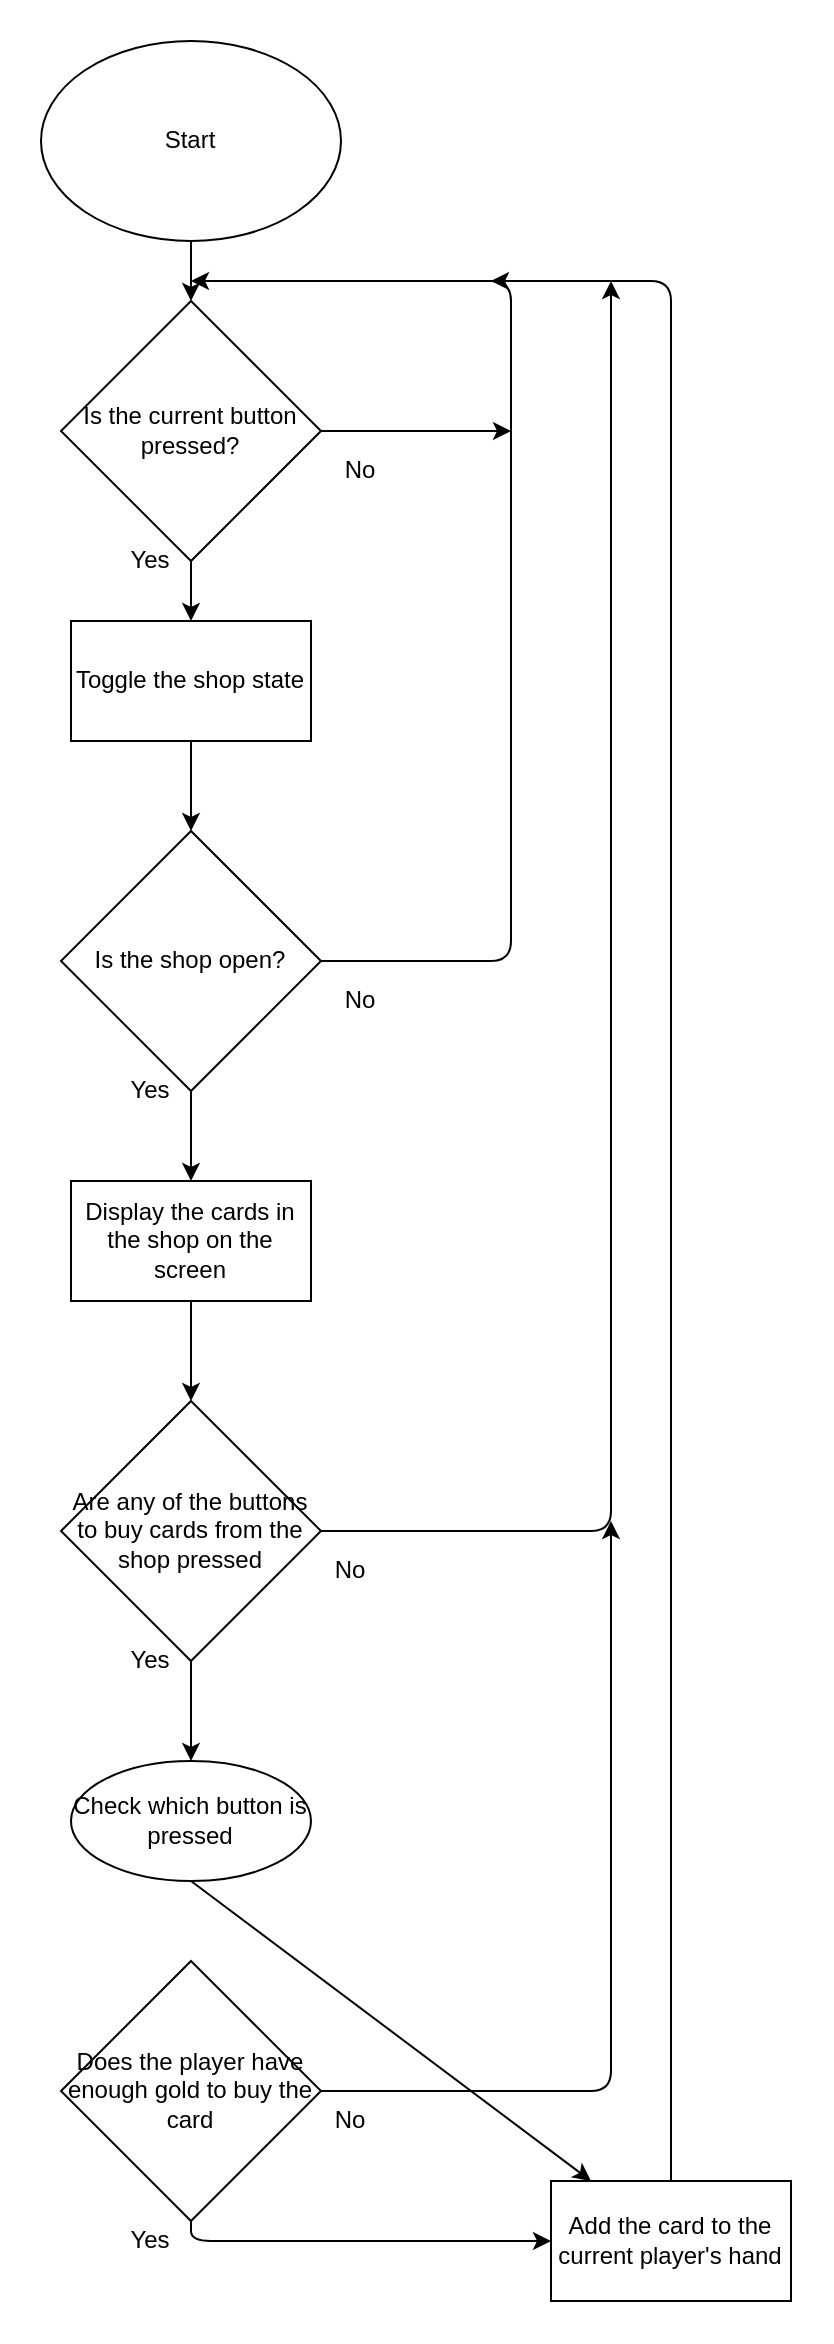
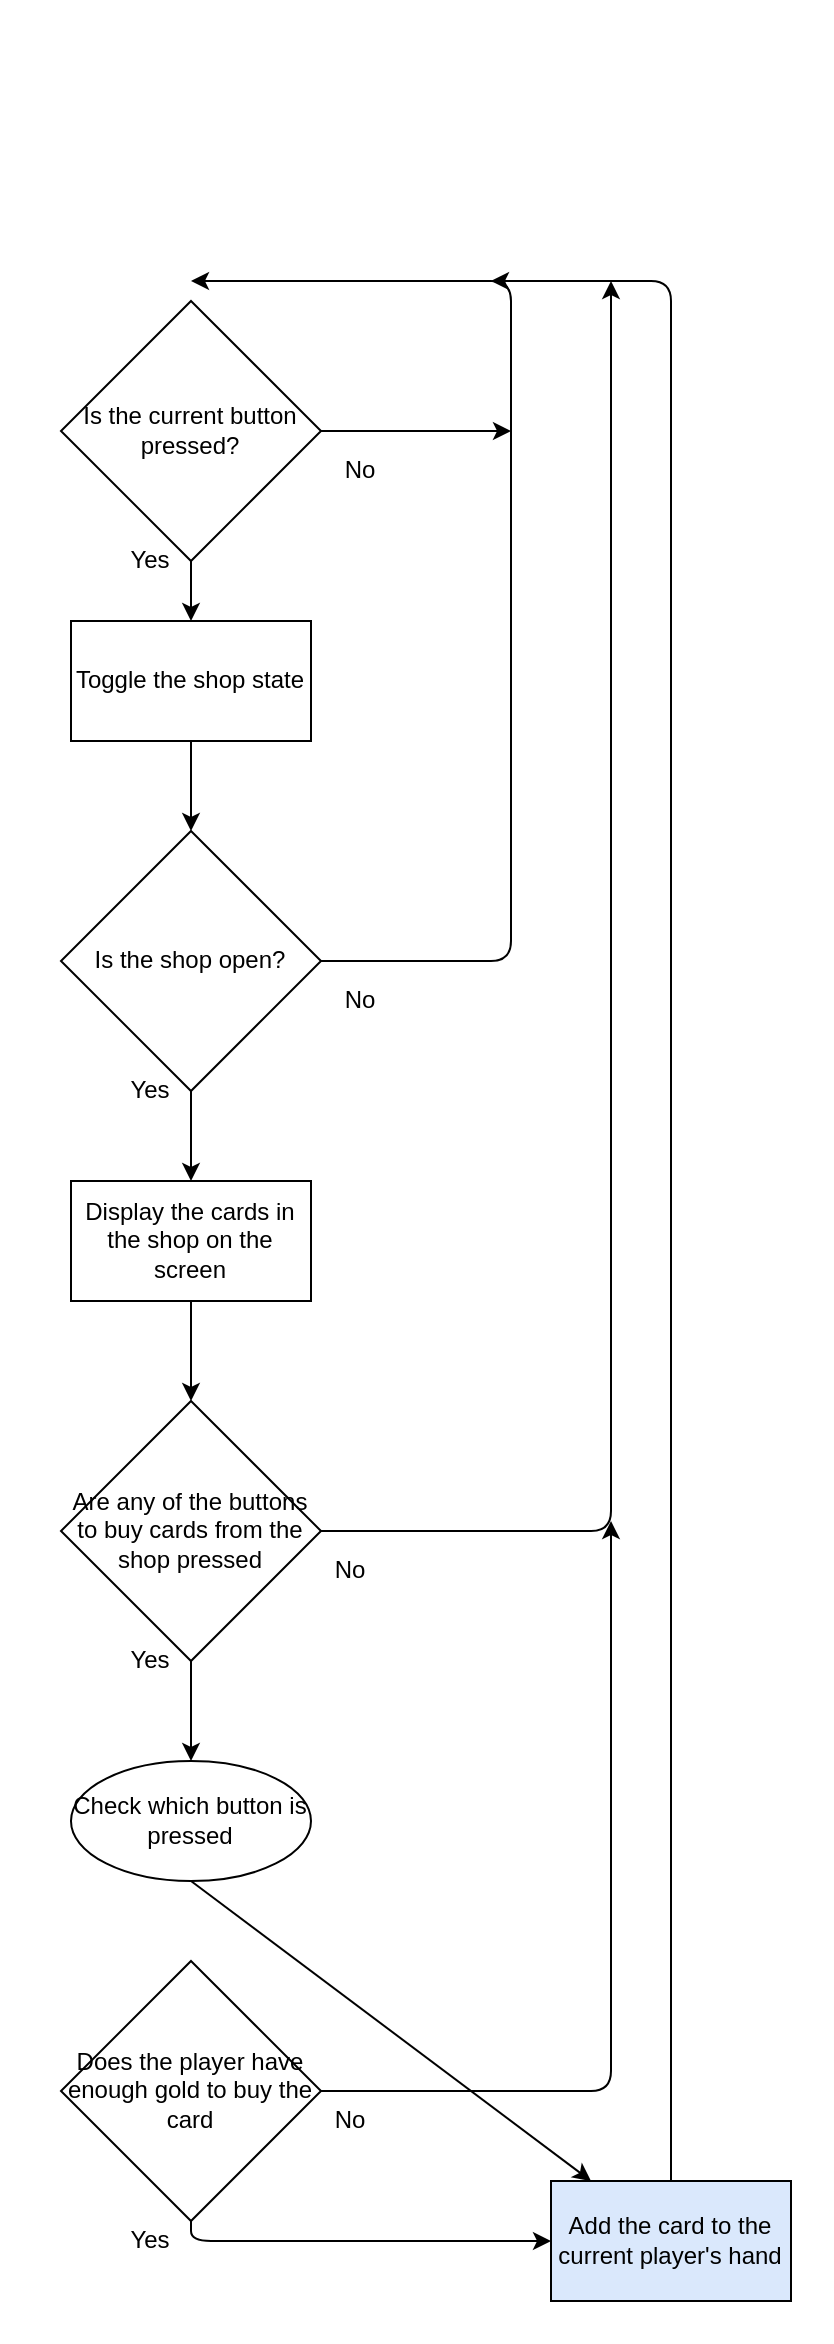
(191, 141) -> none
(191, 264) -> none
(671, 2241) -> (671, 2241)
